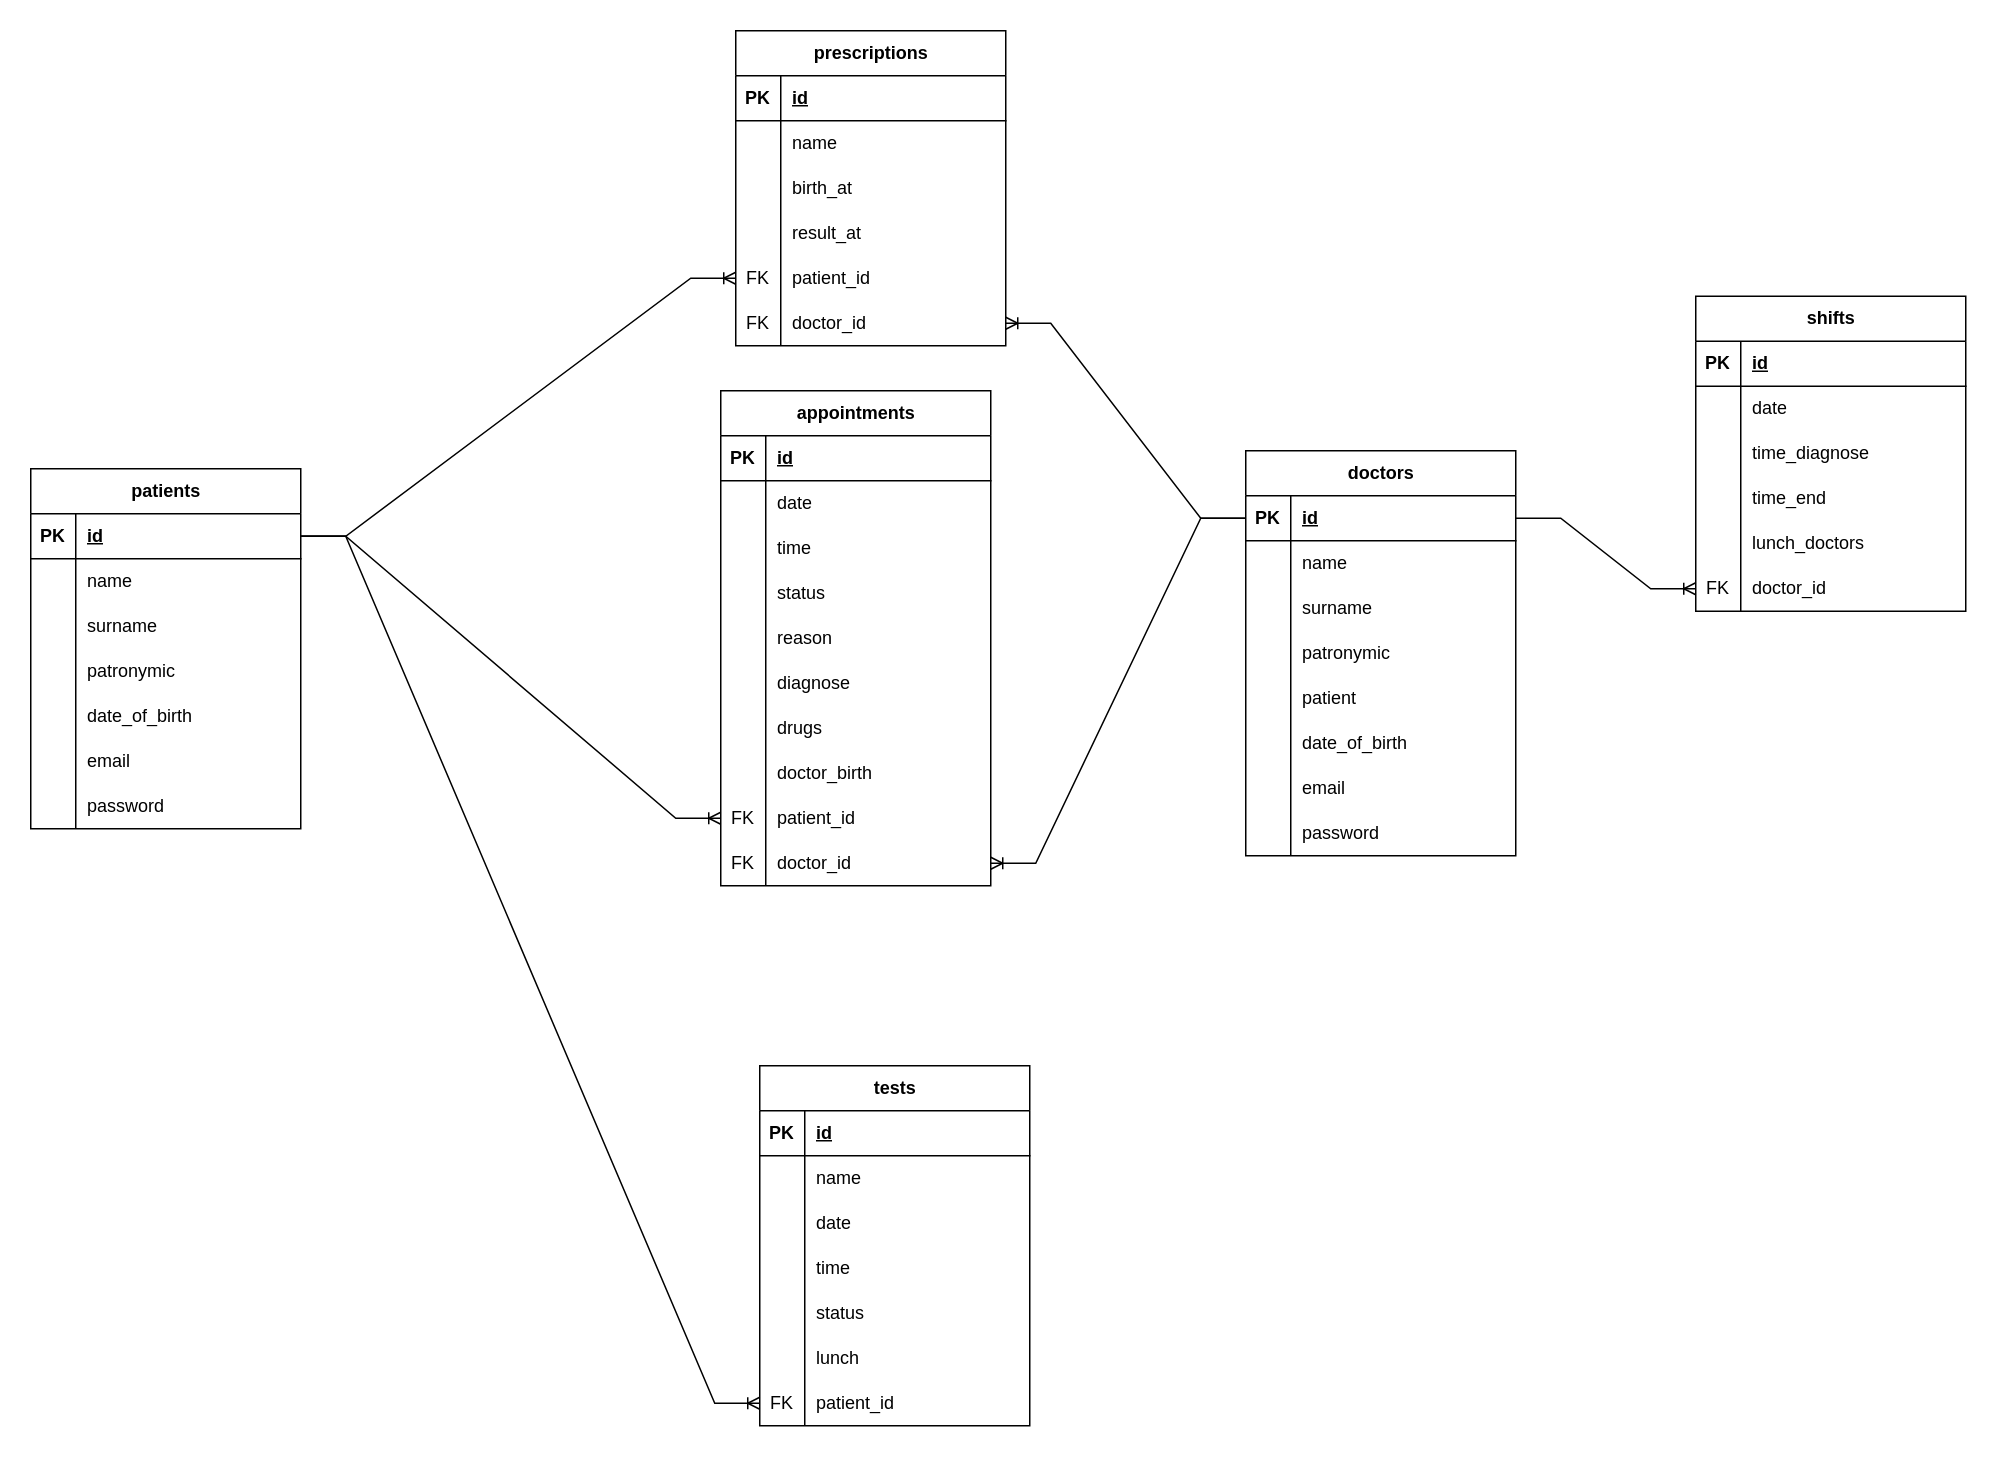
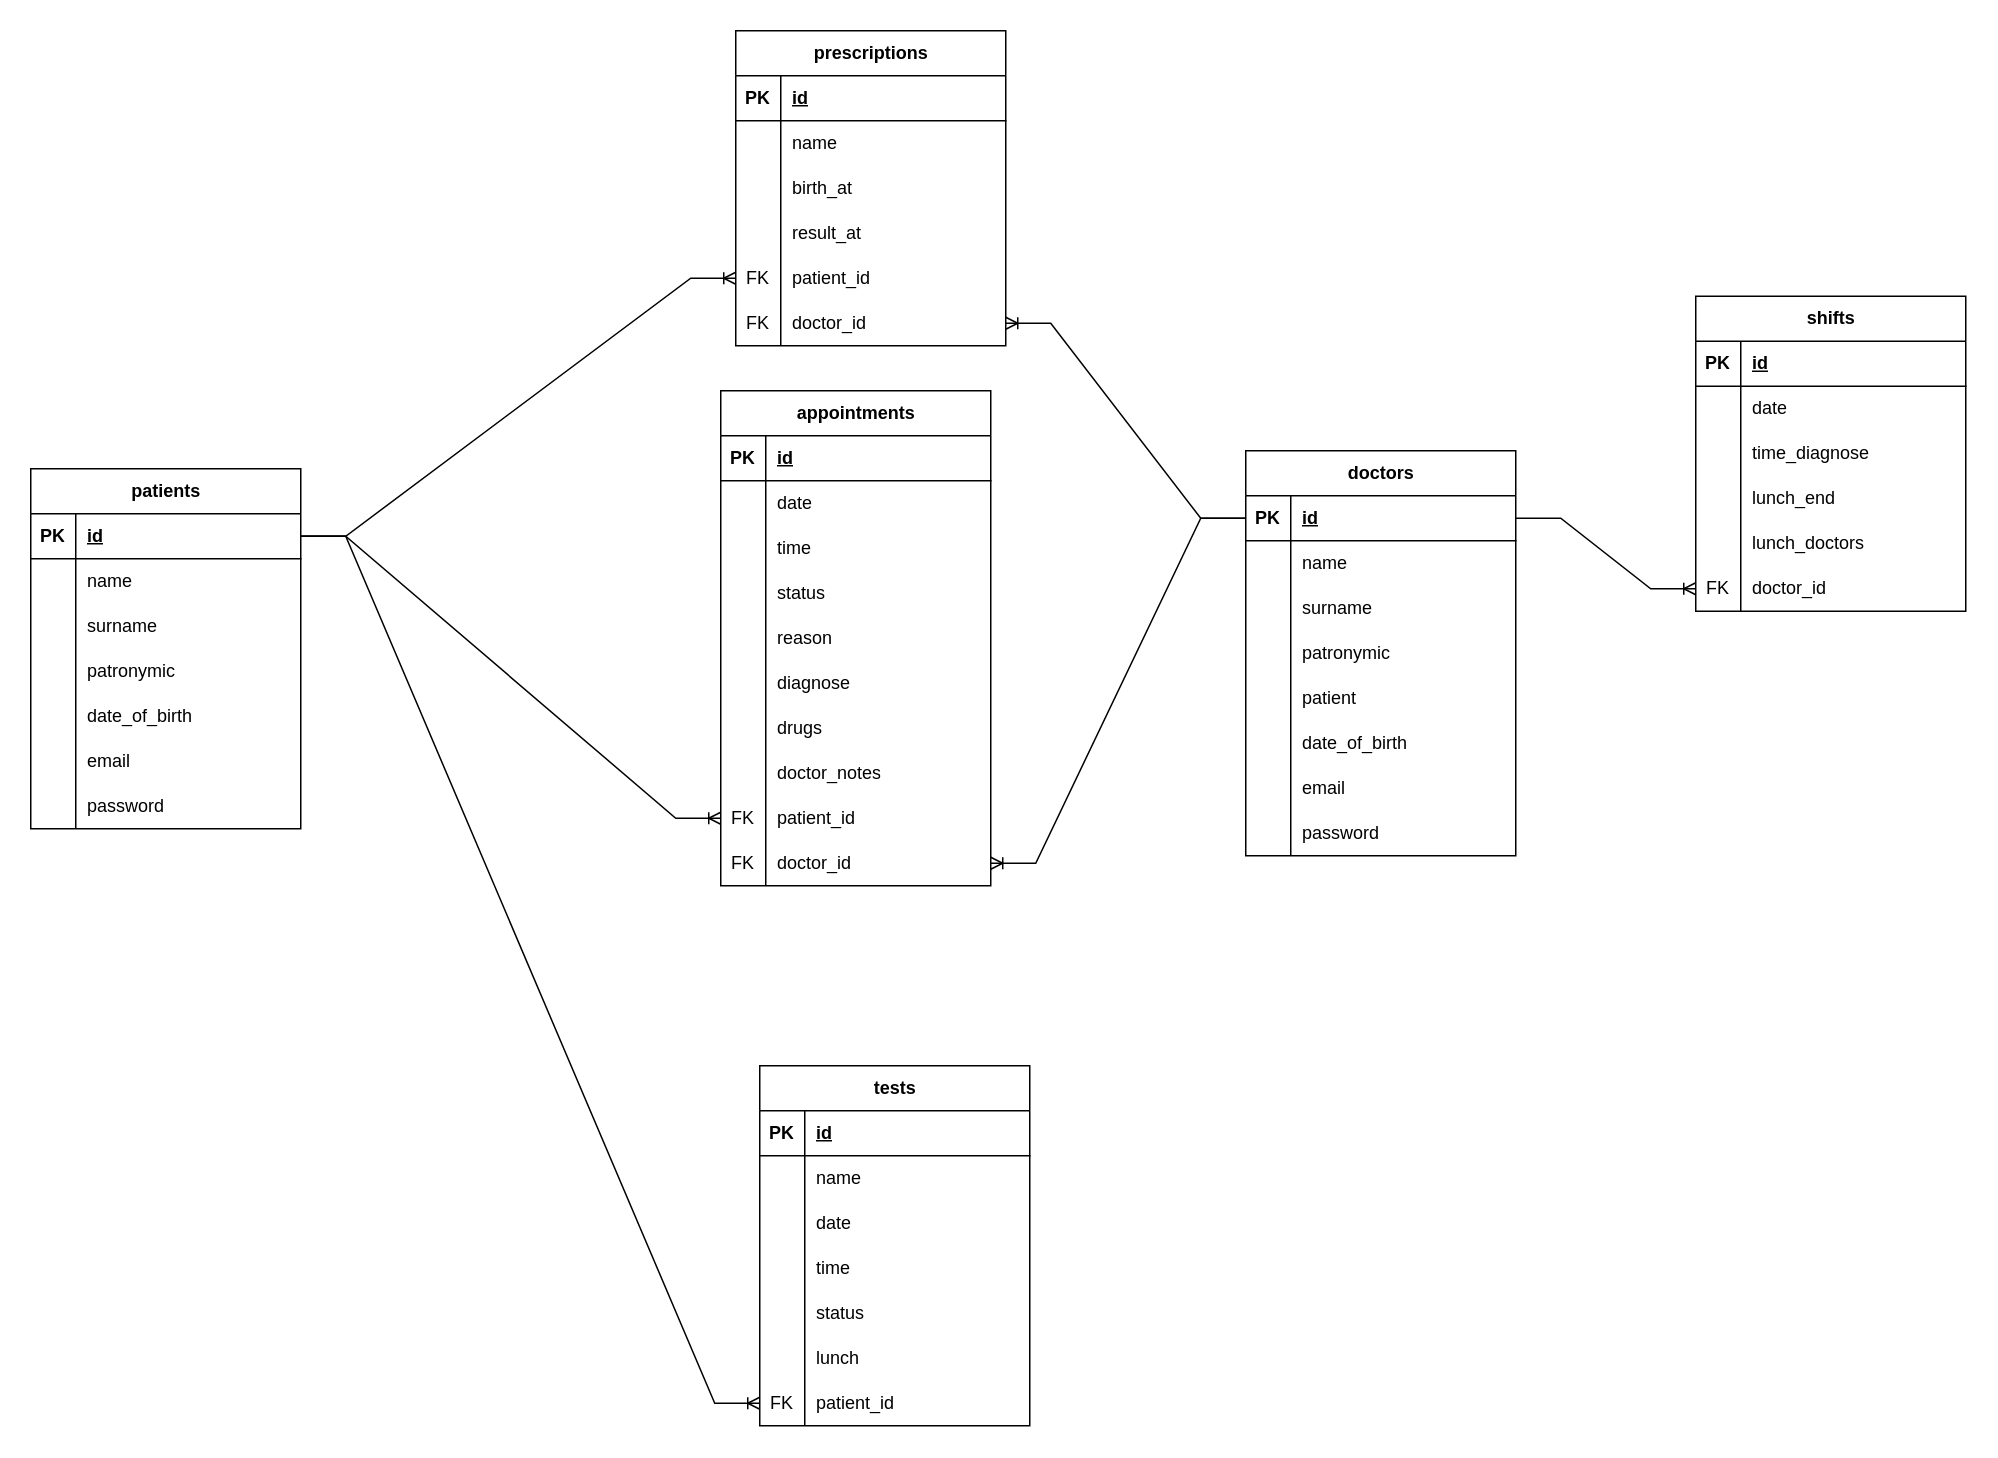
(1791, 499) -> (1796, 499)
(836, 773) -> (838, 773)
